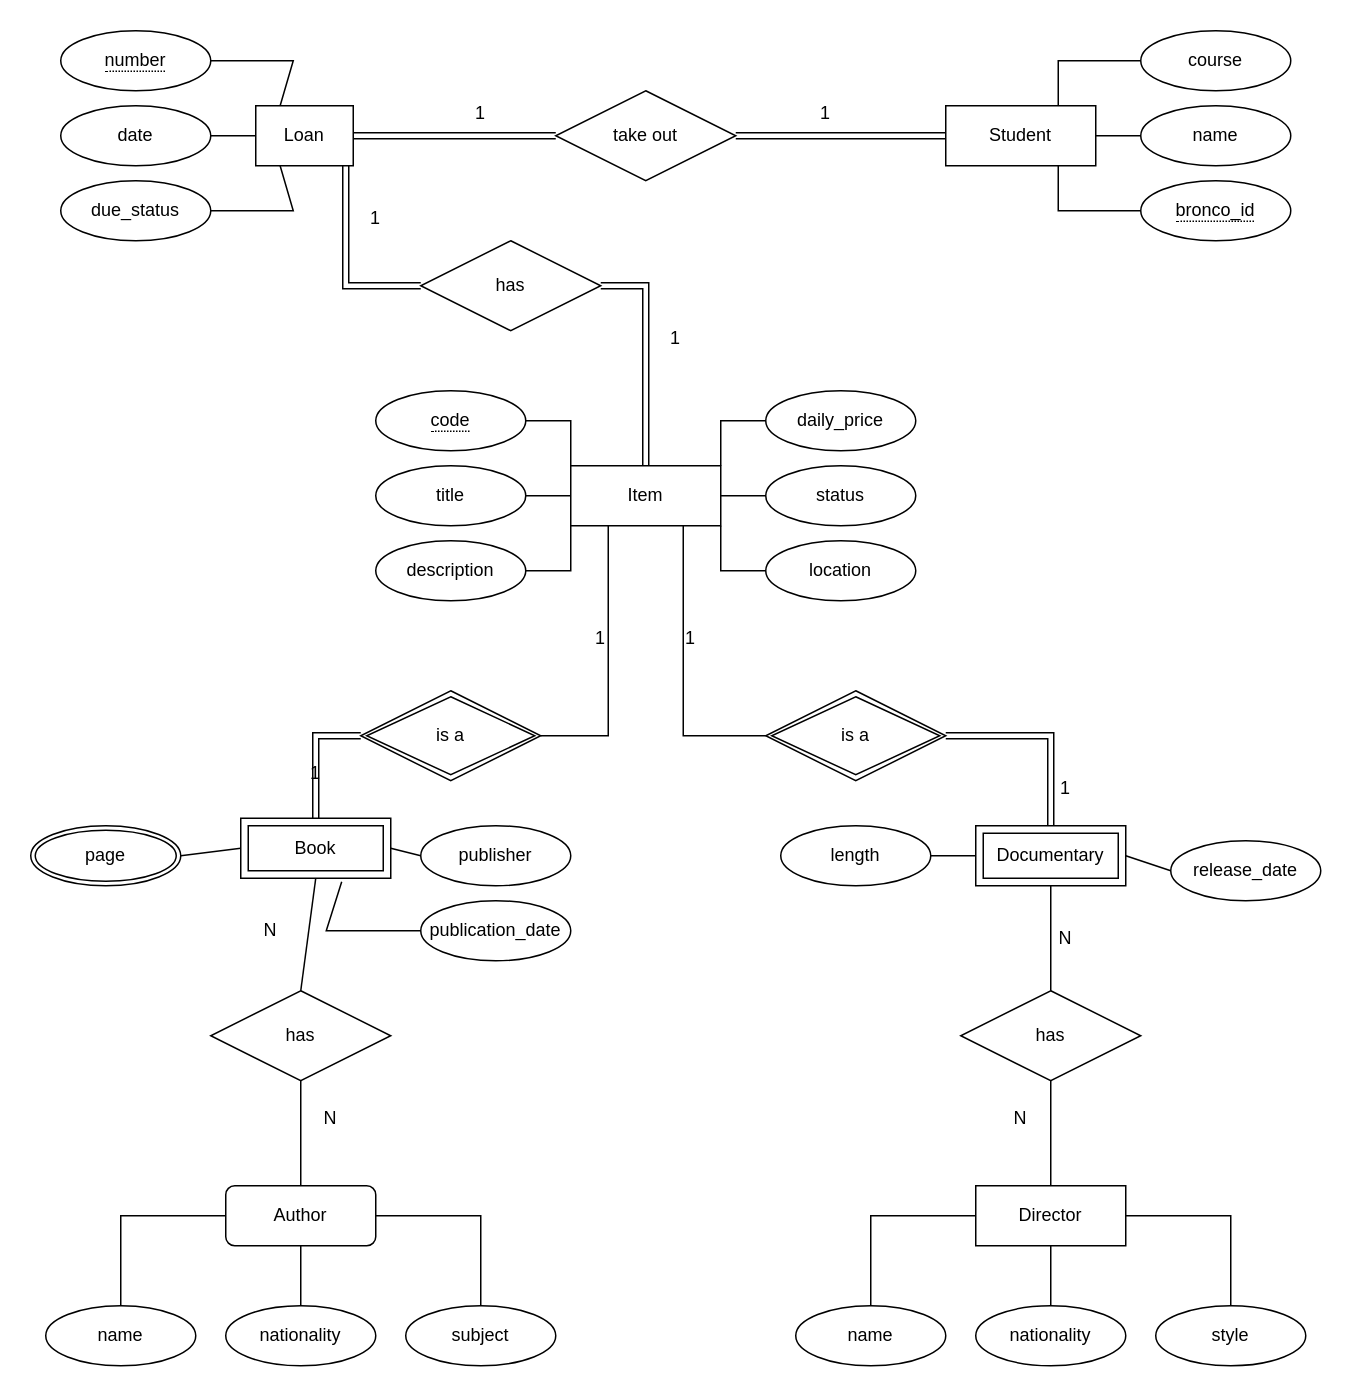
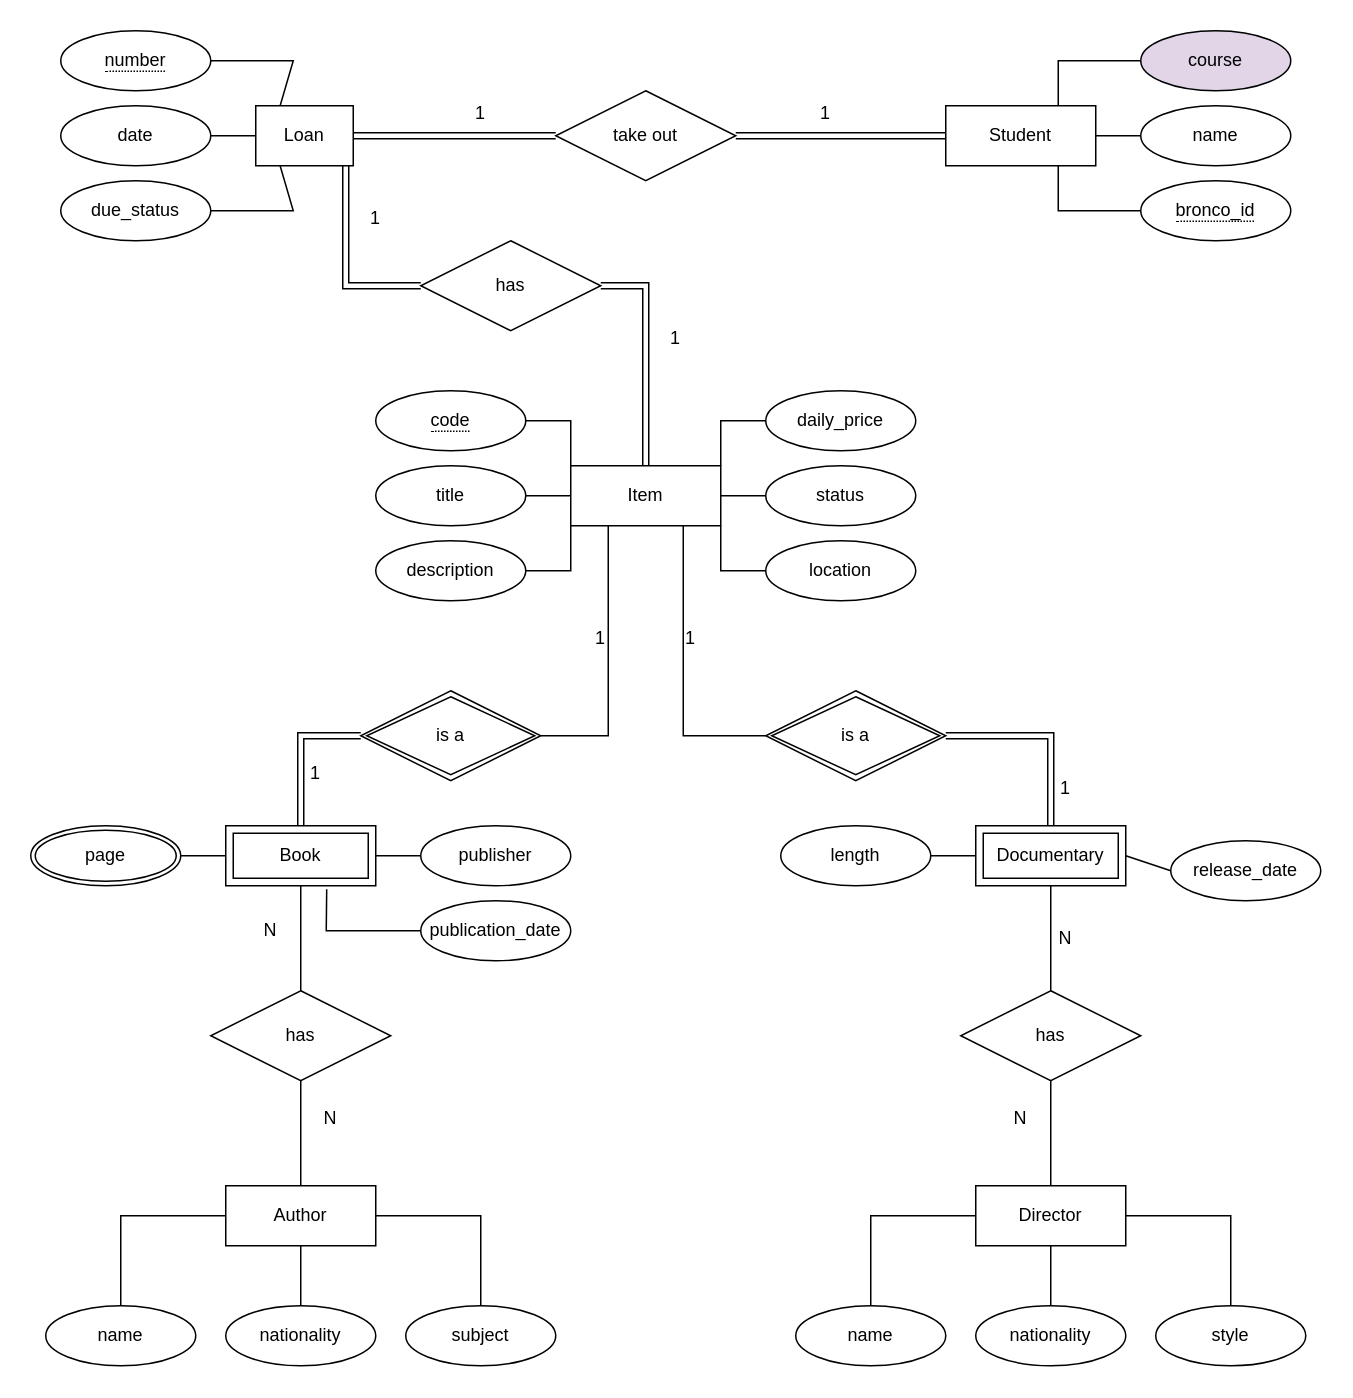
(1216, 61) -> (1216, 61)
(316, 848) -> (301, 856)
(301, 1216) -> (301, 1216)
